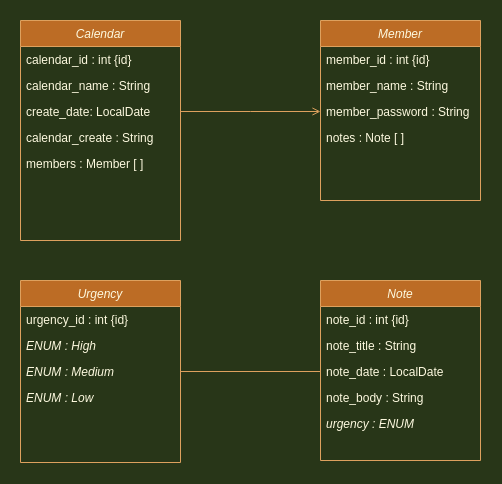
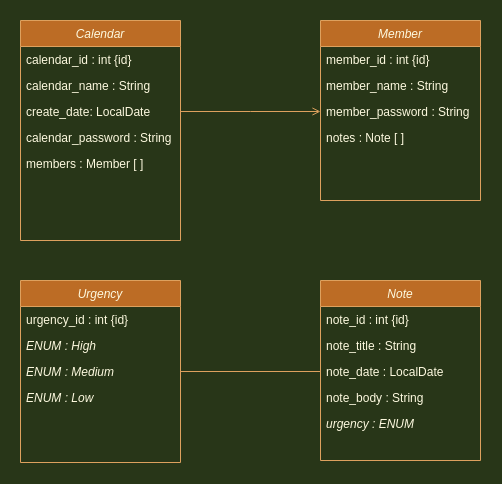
(99, 138) -> (106, 138)
